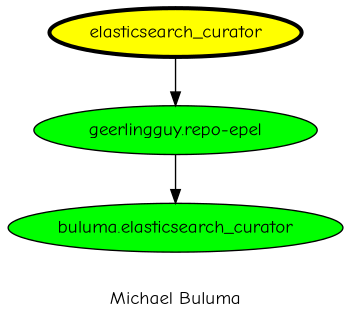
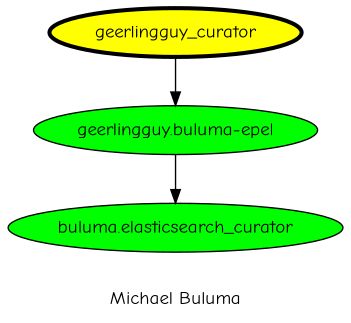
(176, 33) -> (176, 33)
(176, 130) -> (176, 130)
